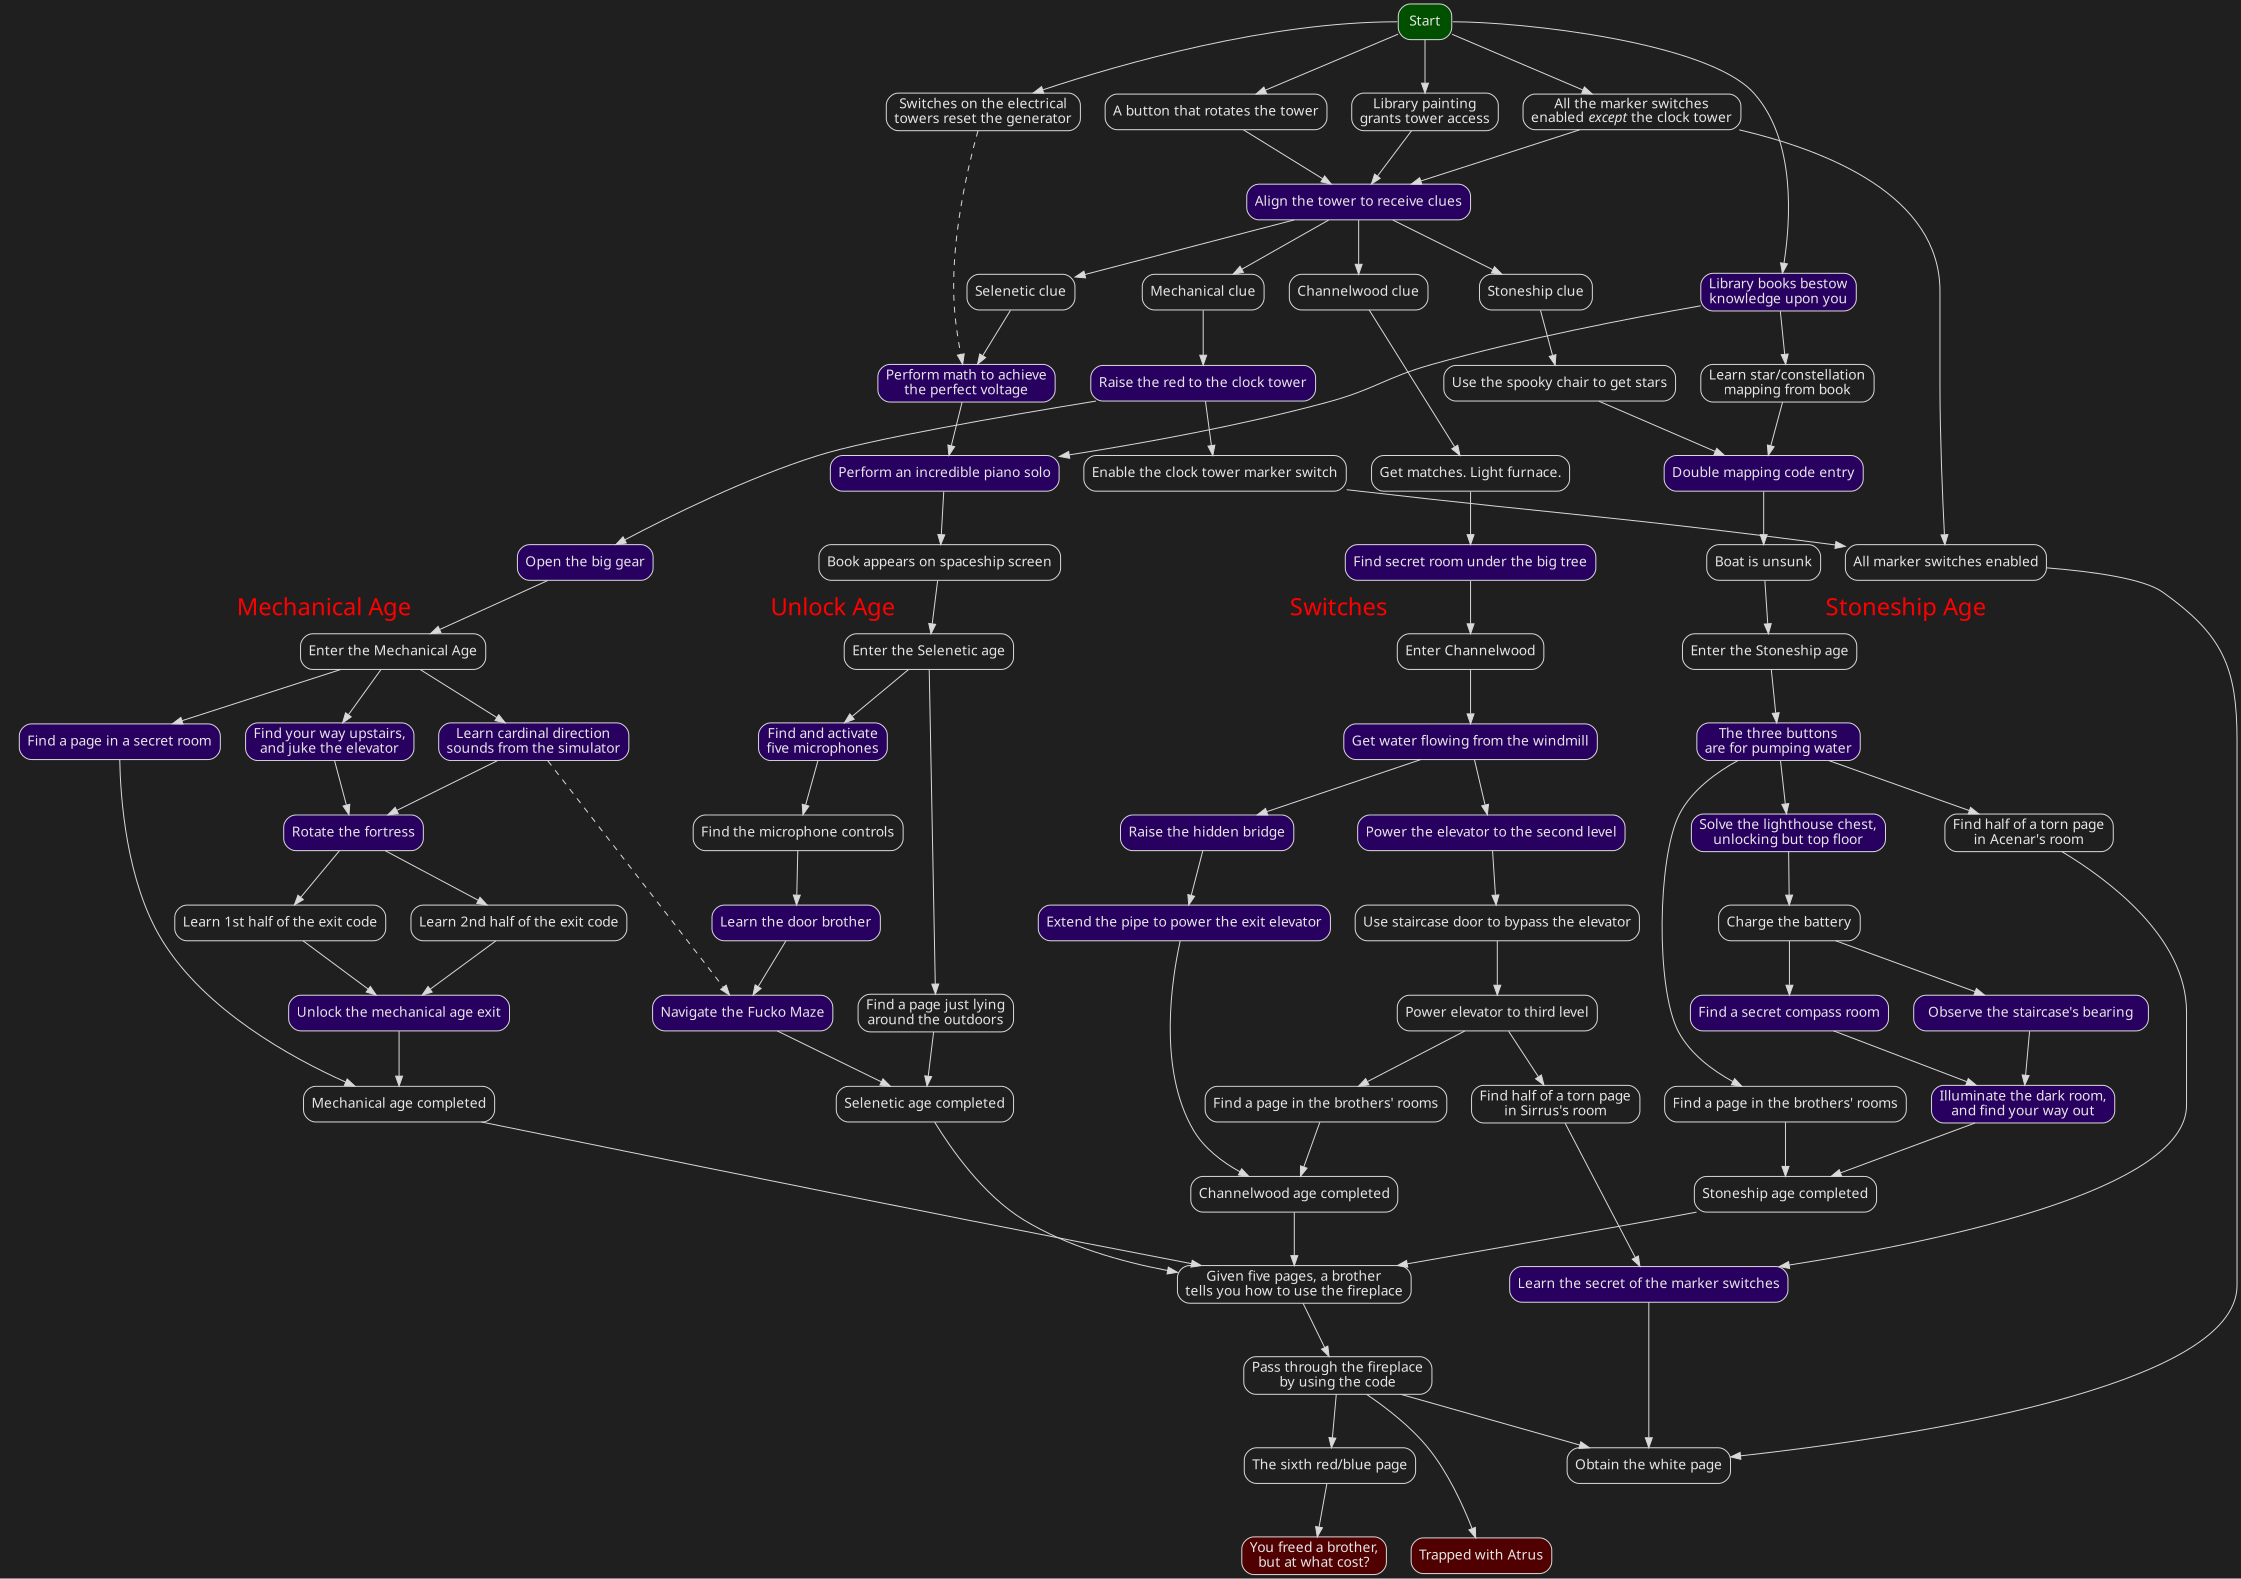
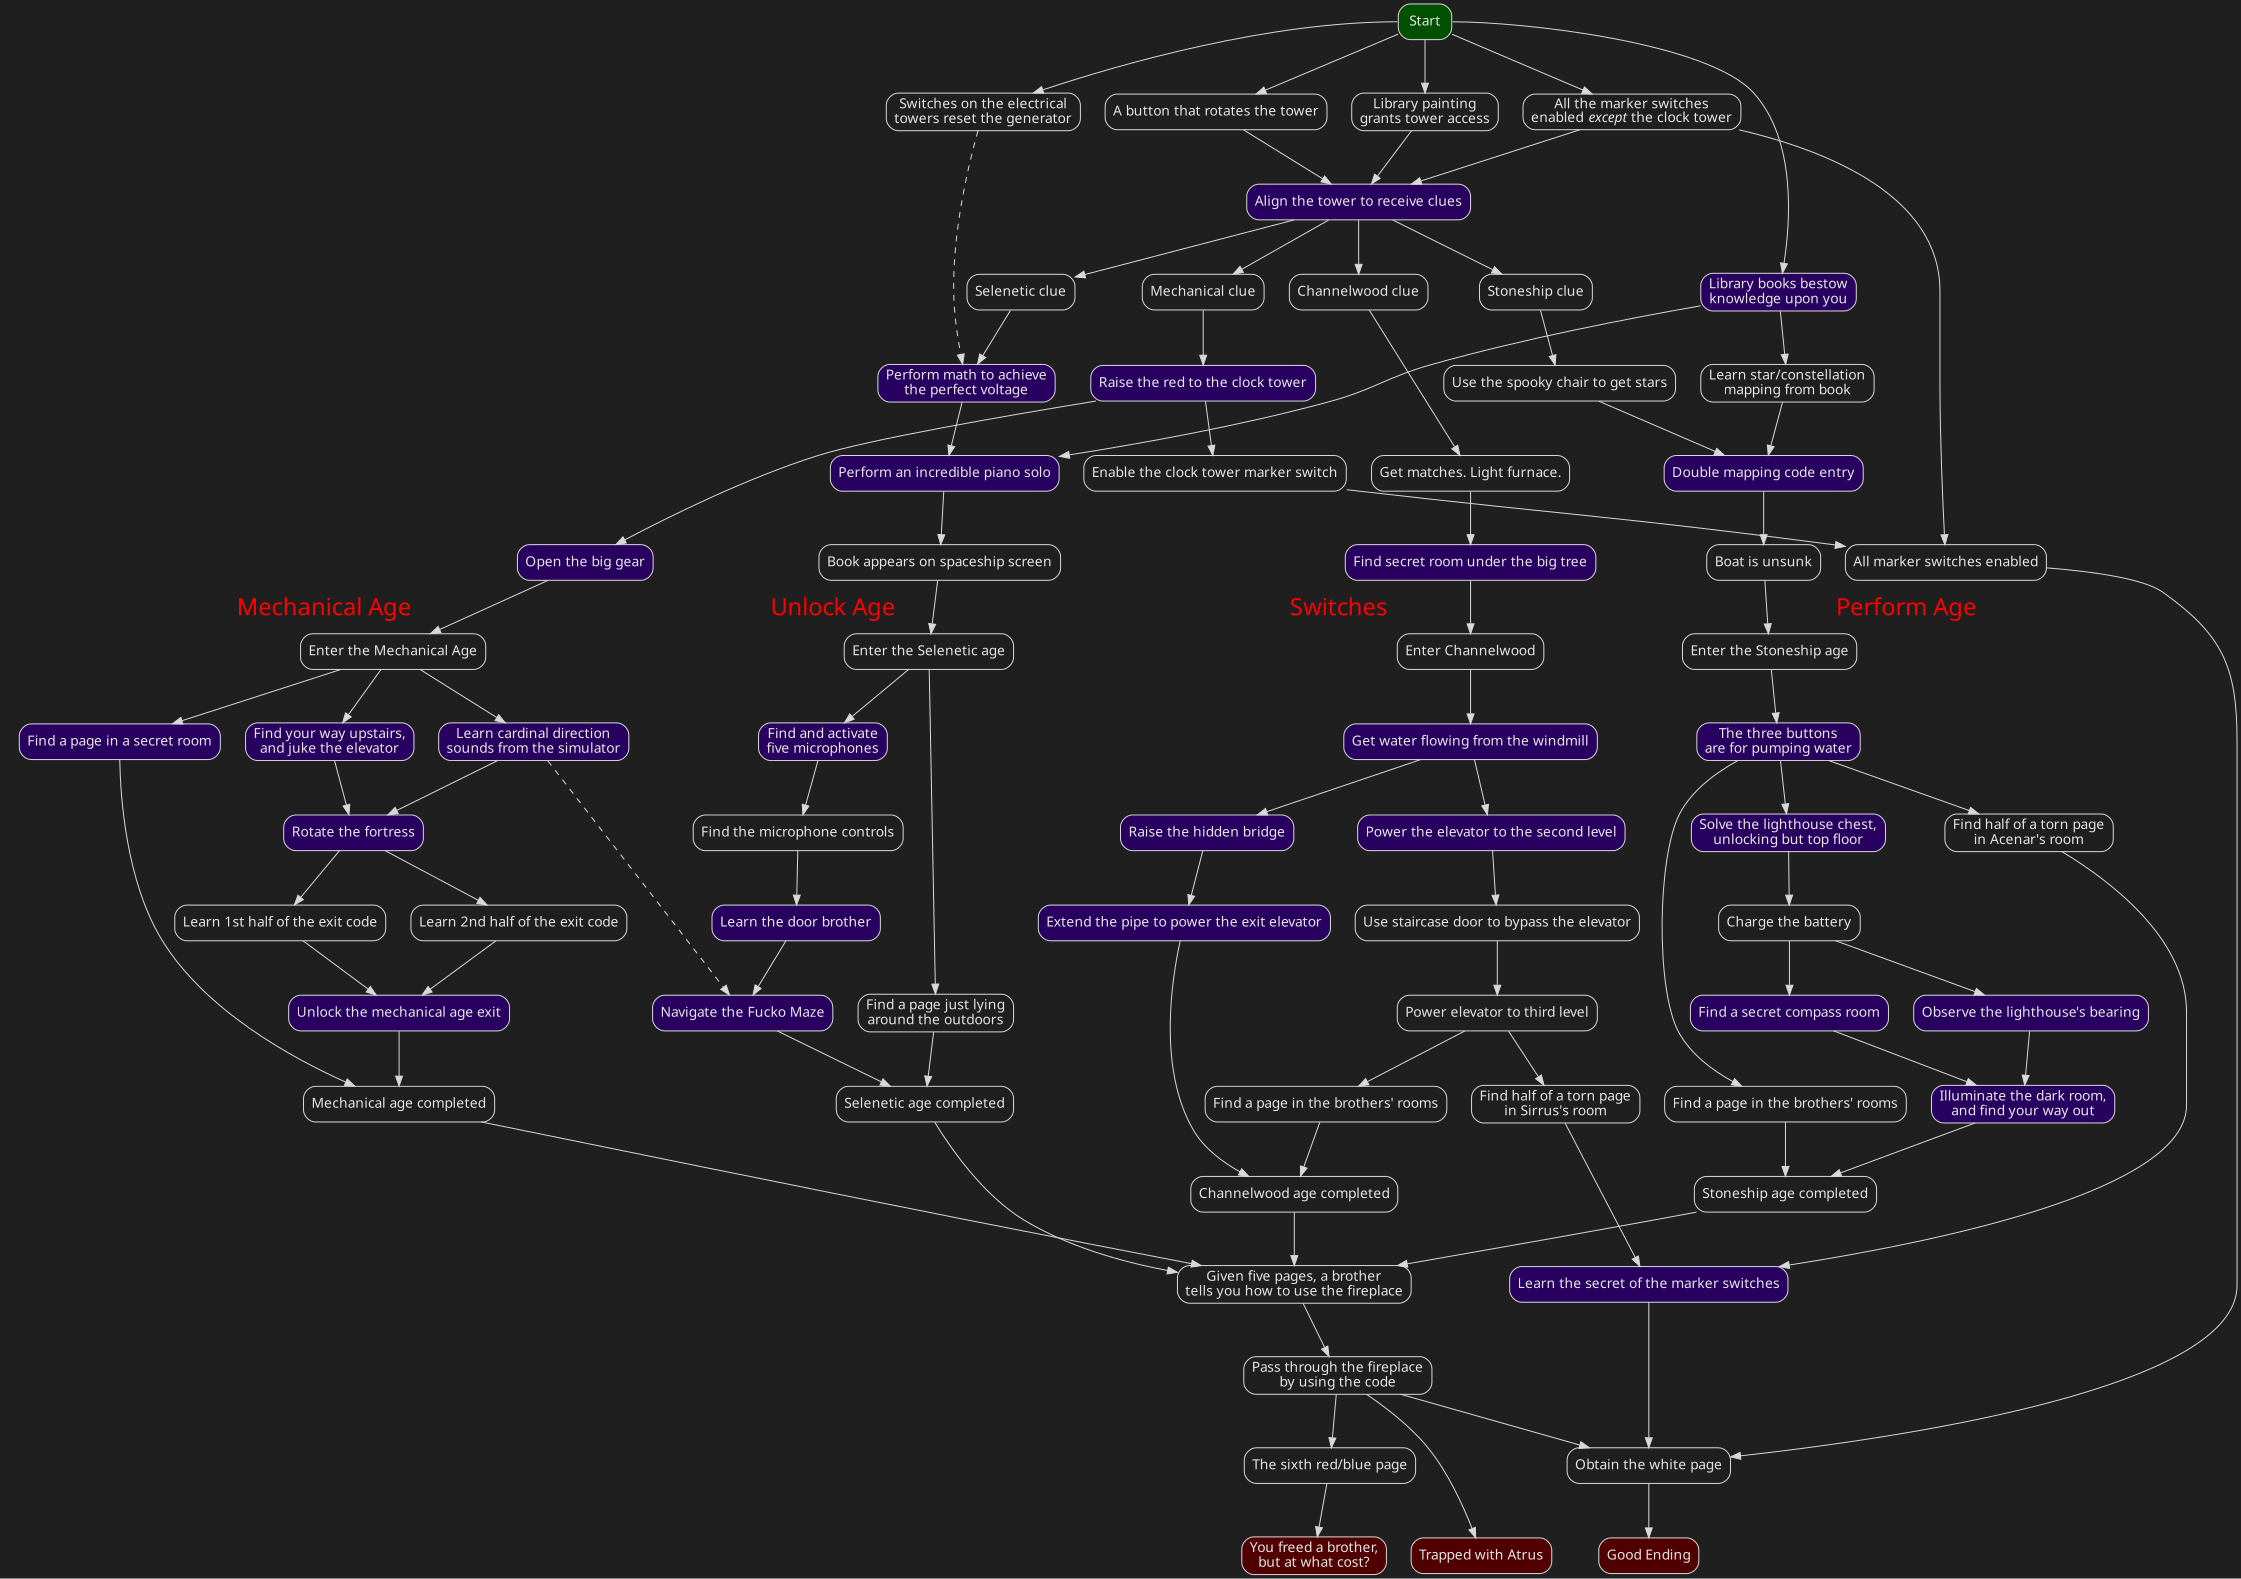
(1906, 609) -> (1906, 609)
(2031, 1013) -> (2031, 1013)
none -> (1649, 1556)
